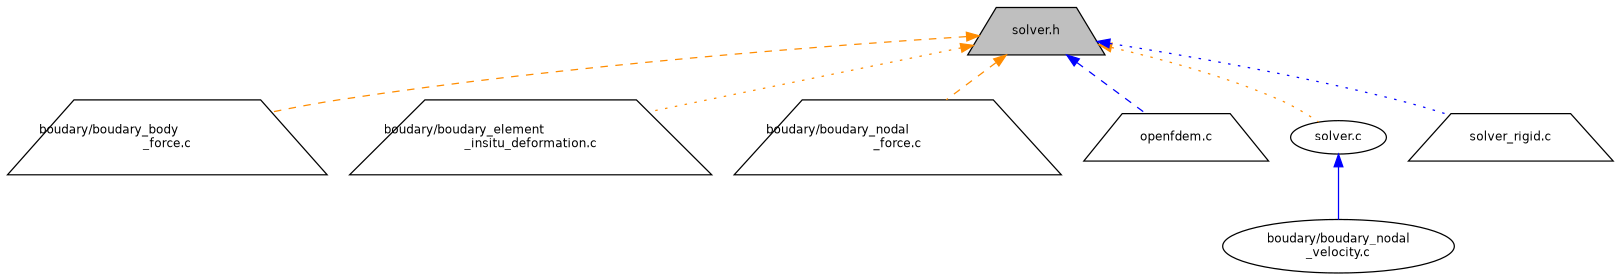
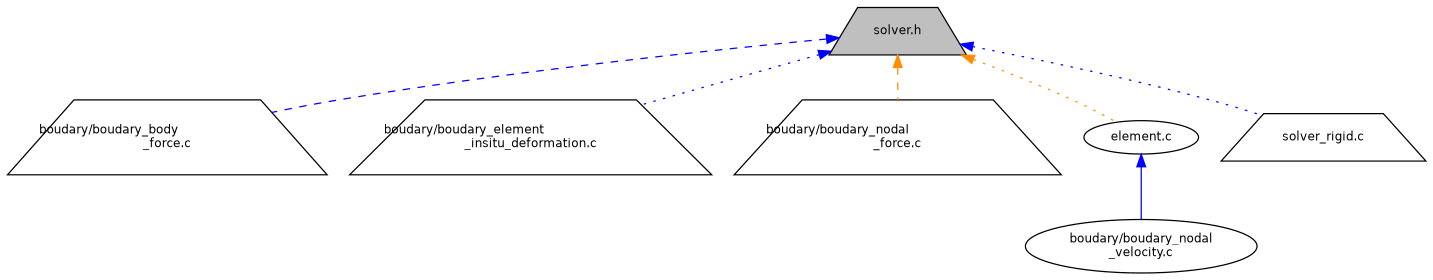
(618, 65) -> (548, 70)
(805, 80) -> (730, 80)
(1176, 137) -> none
(1339, 137) -> (1141, 137)
